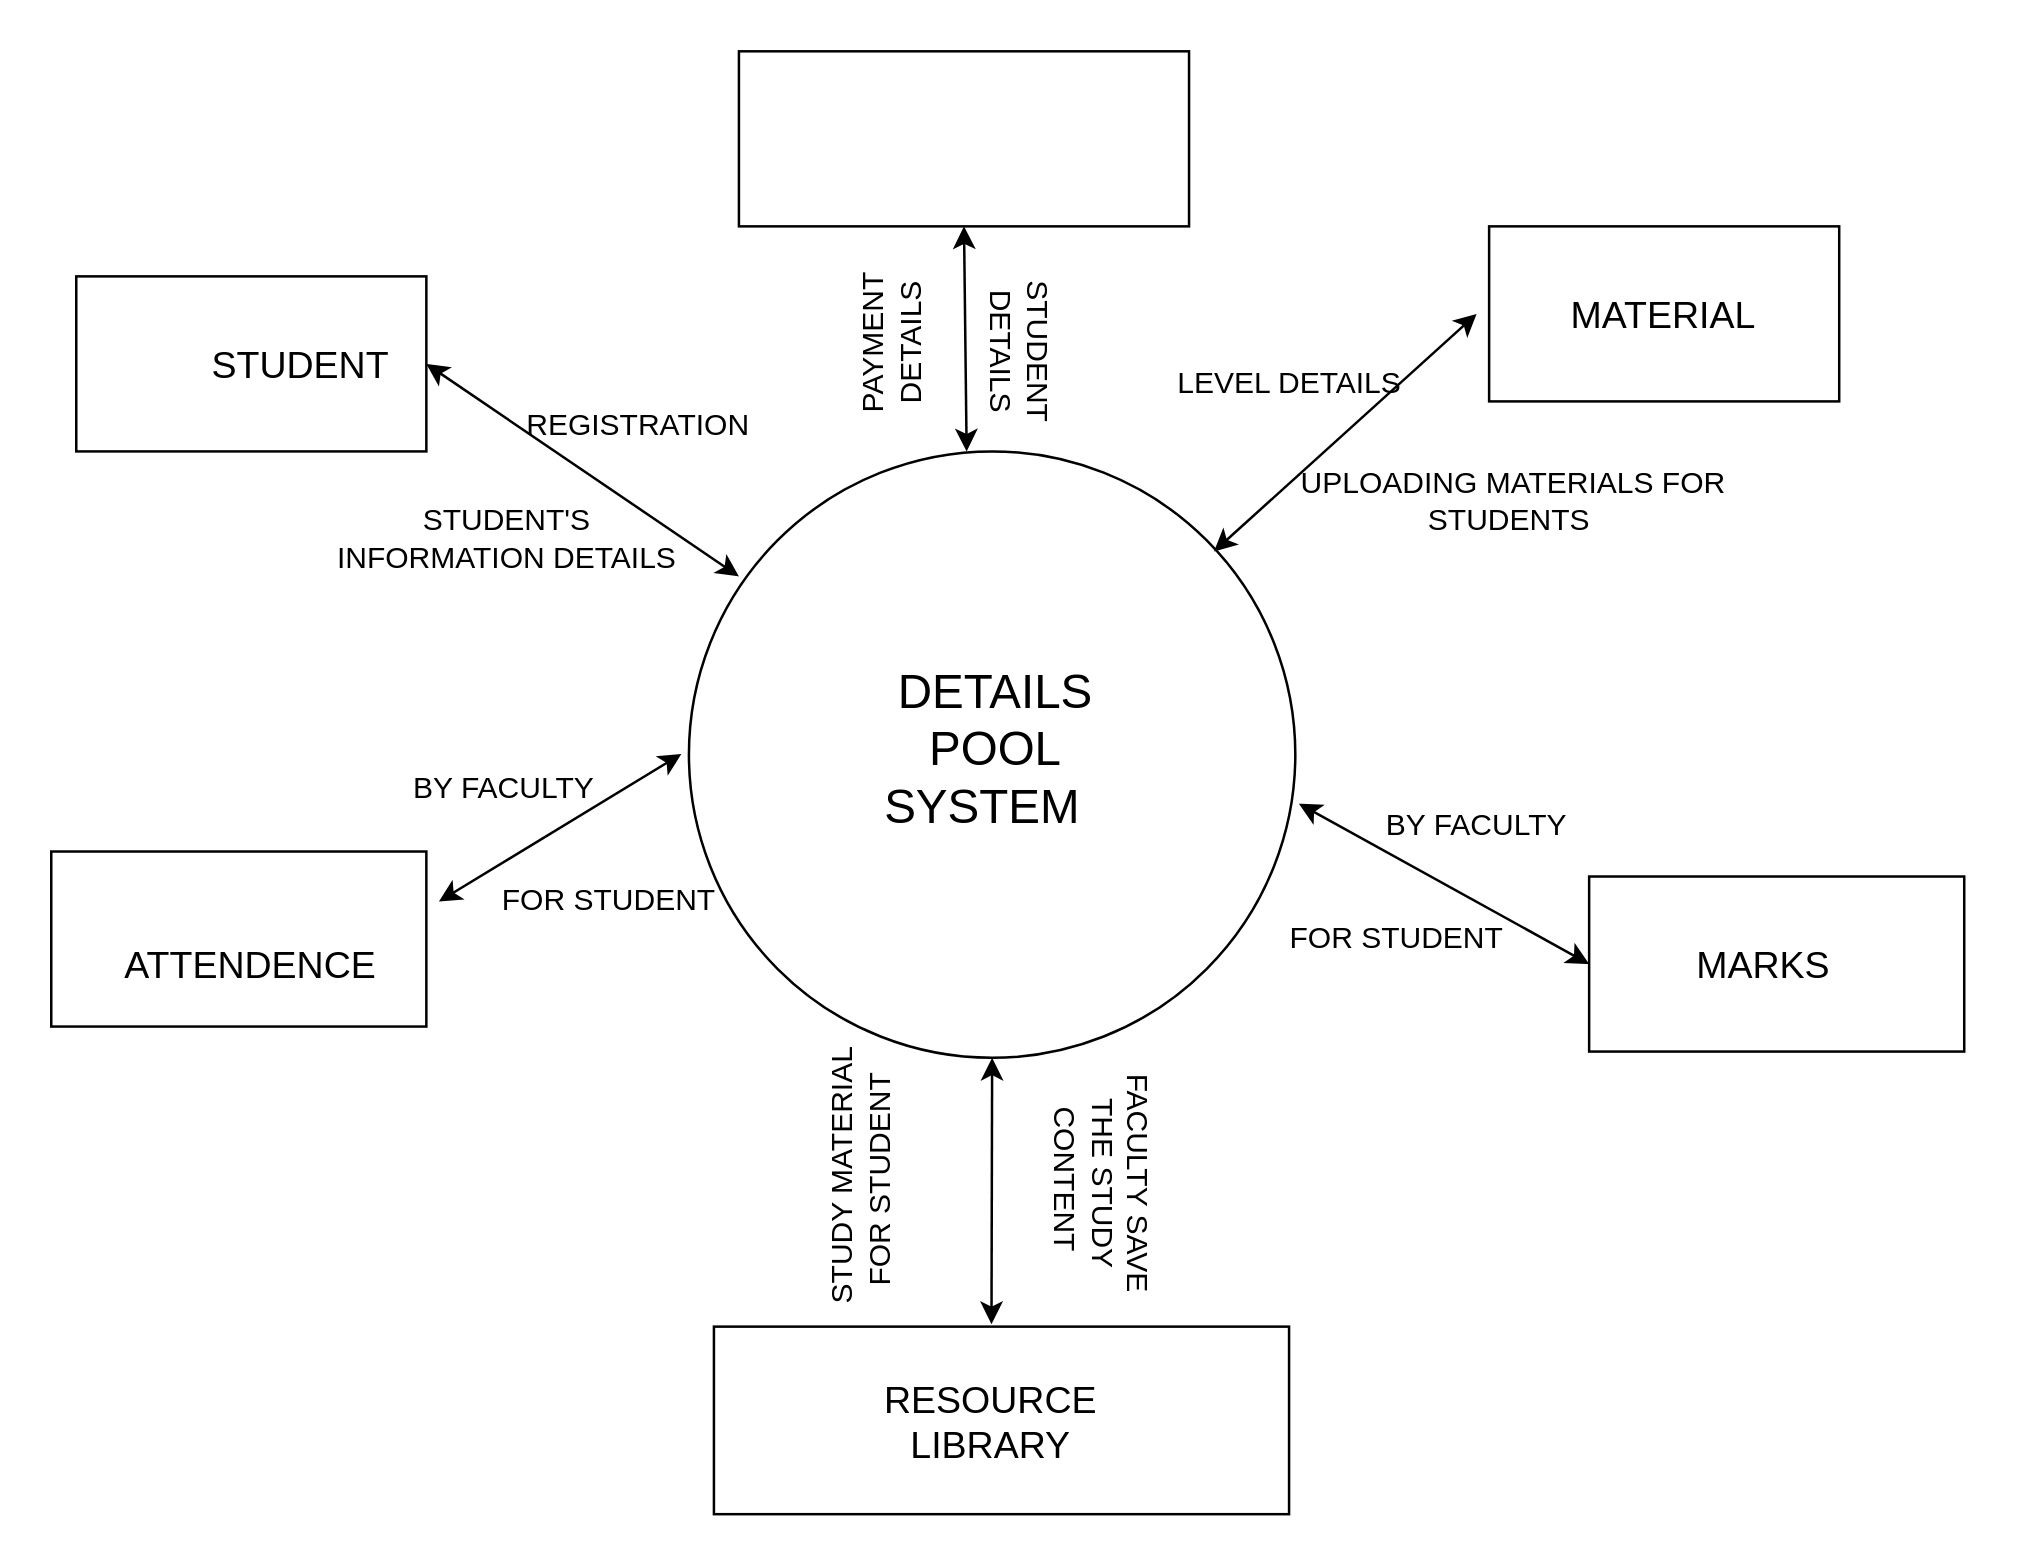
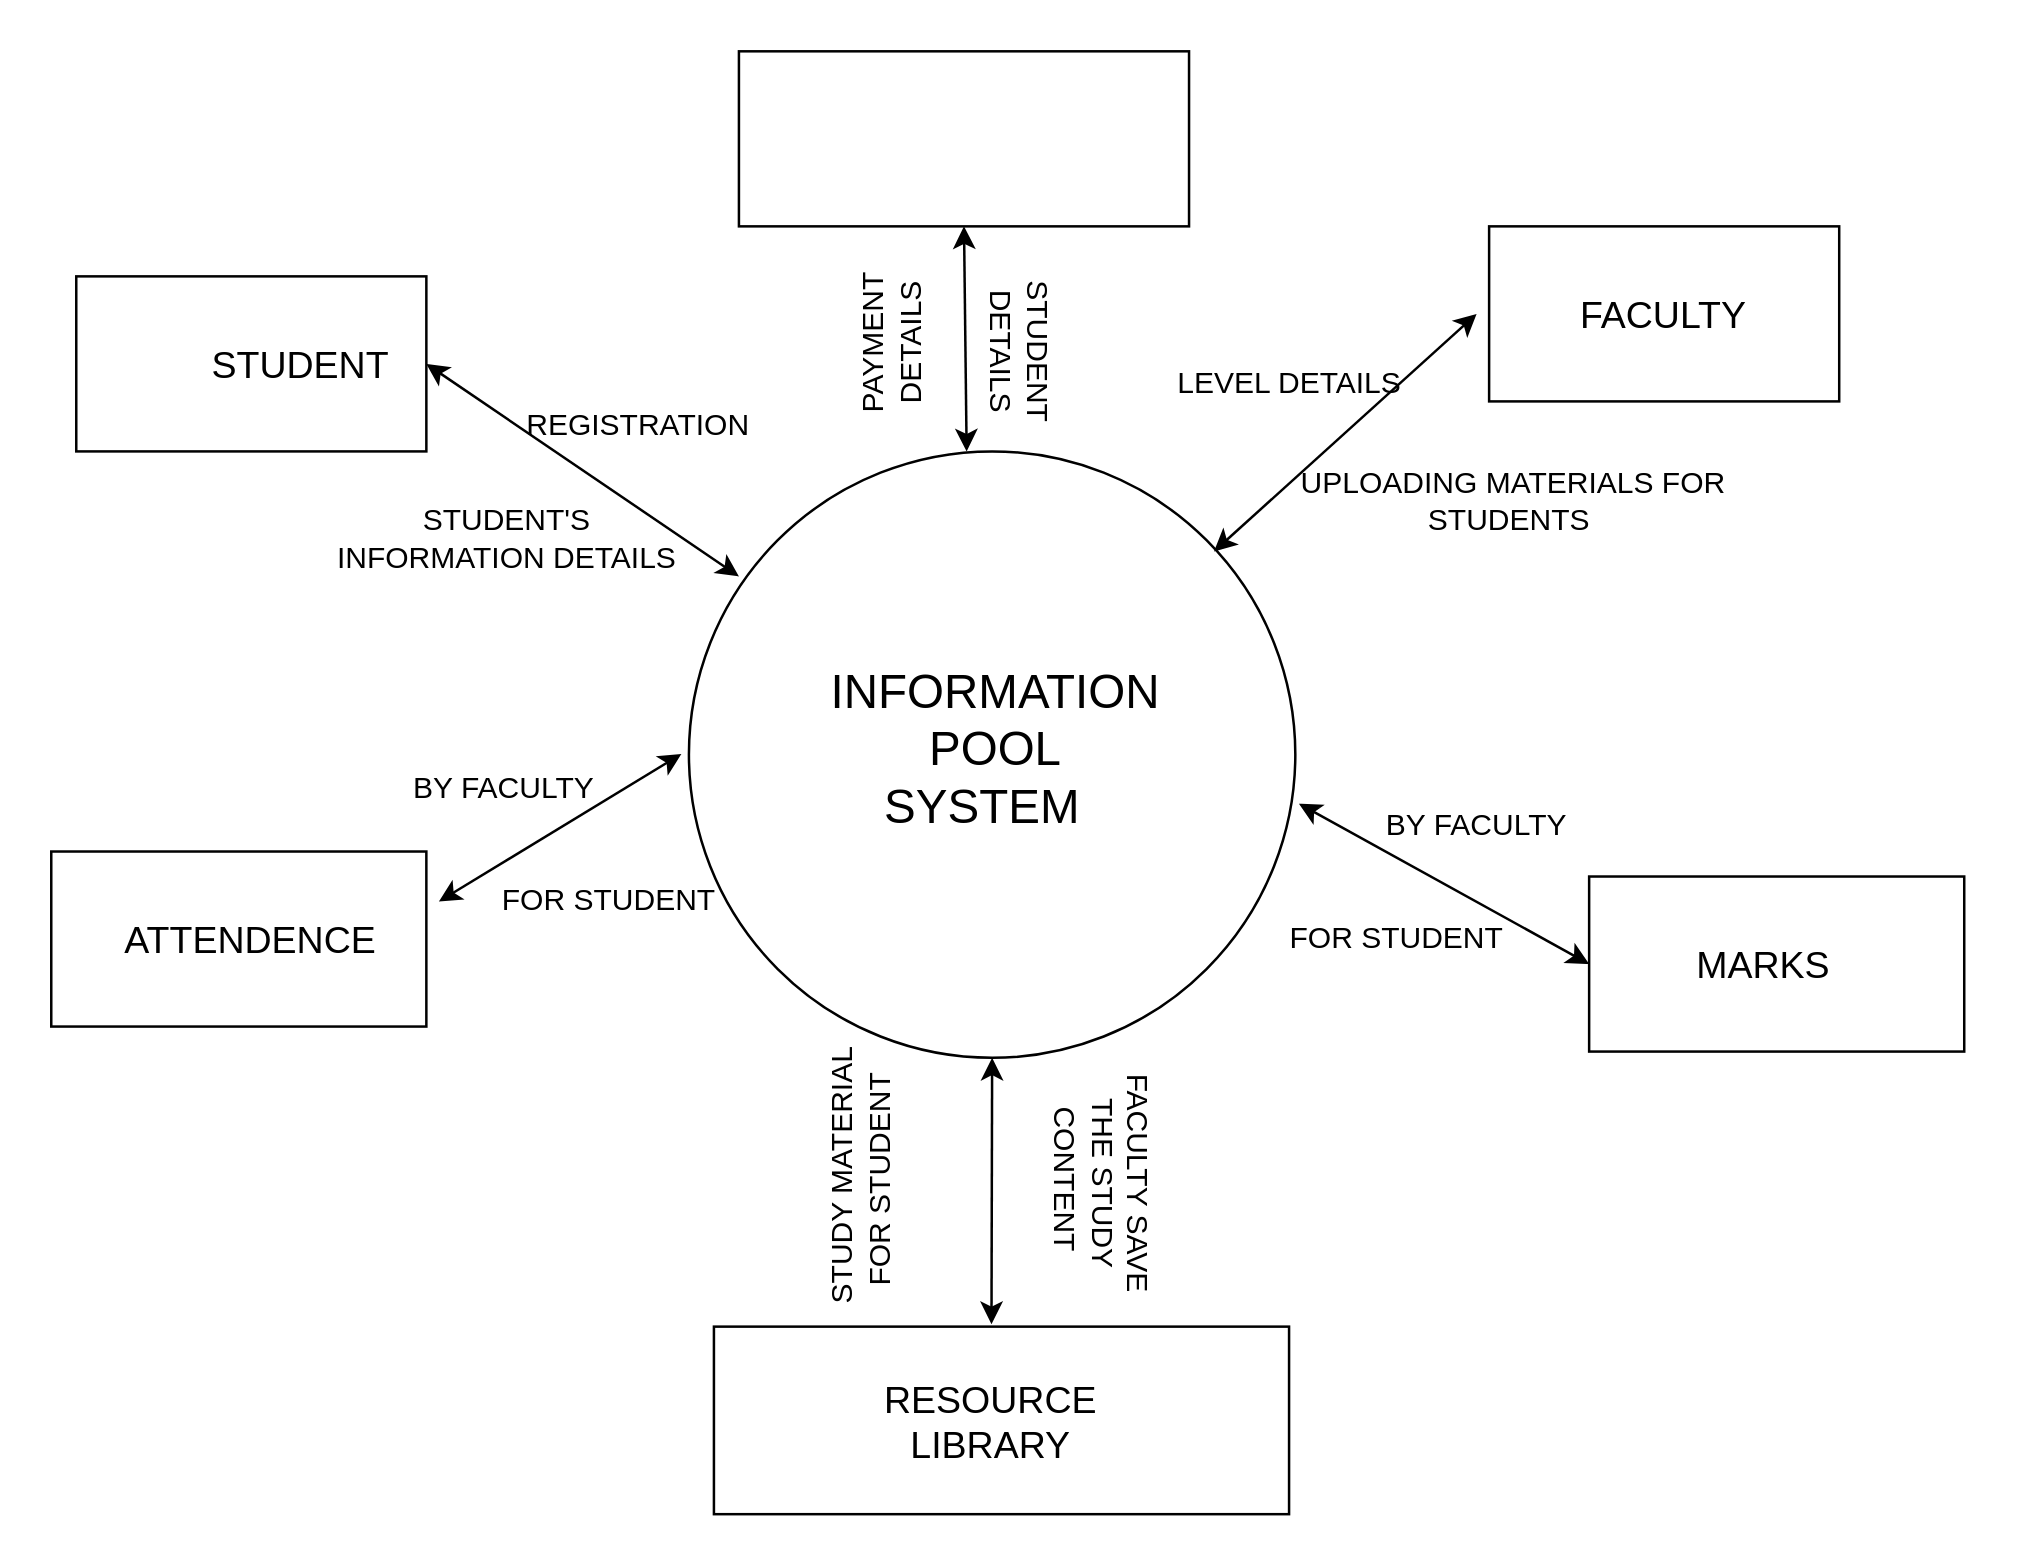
(1664, 314) -> (1664, 314)
(976, 751) -> (976, 751)
(251, 964) -> (251, 939)
